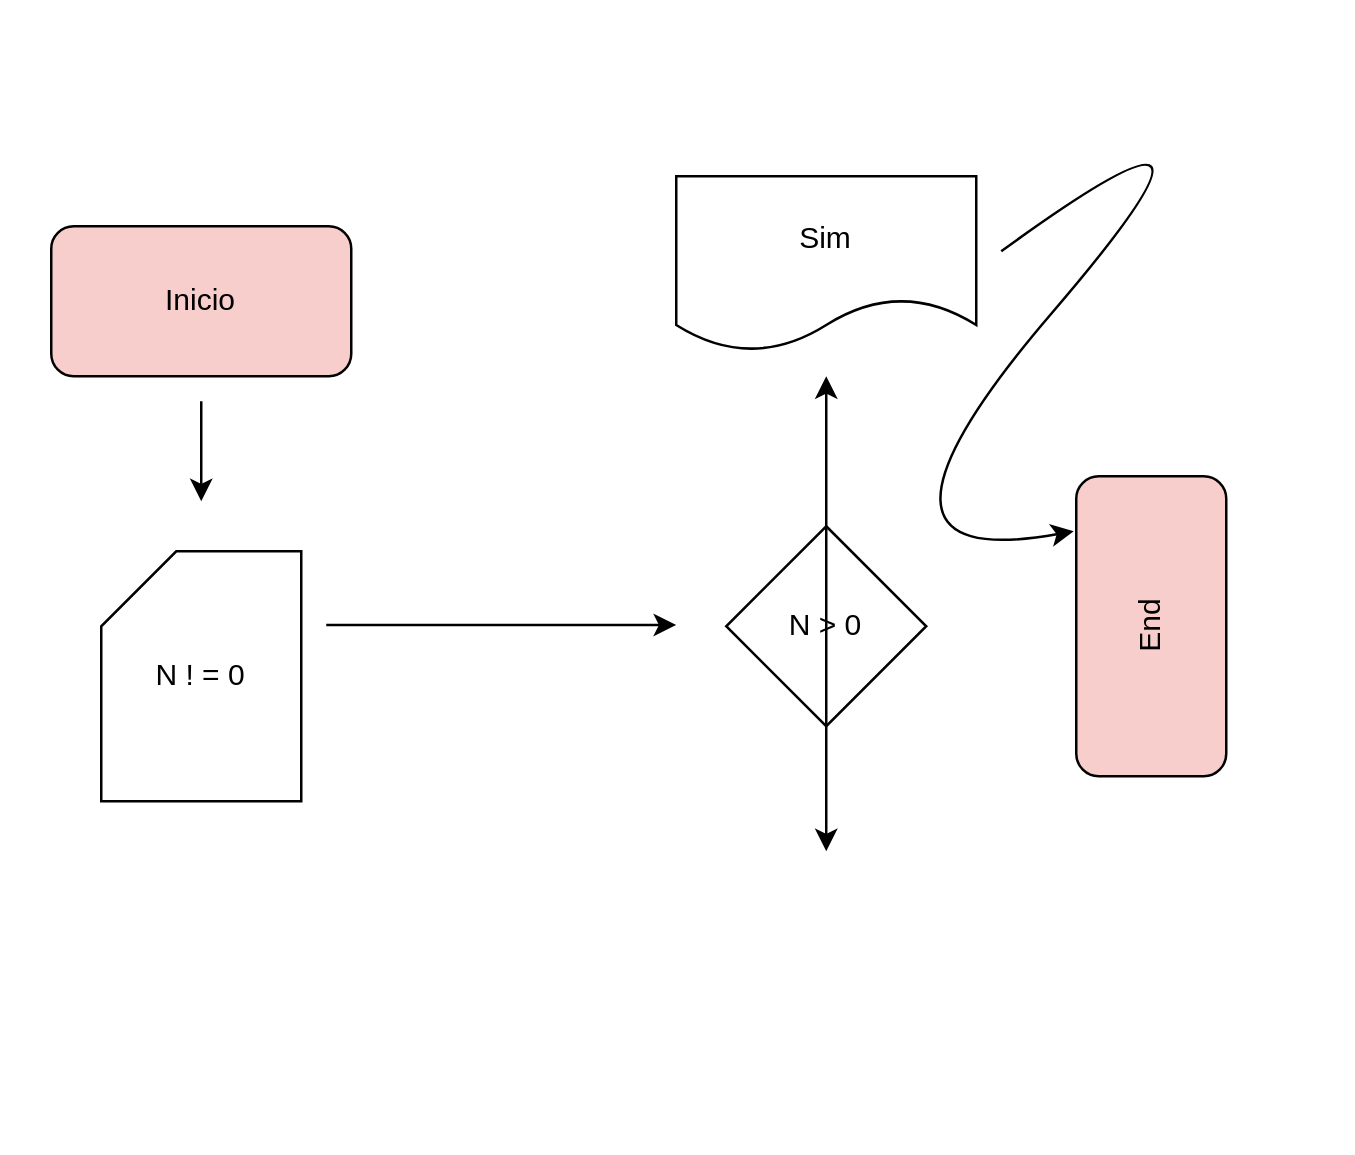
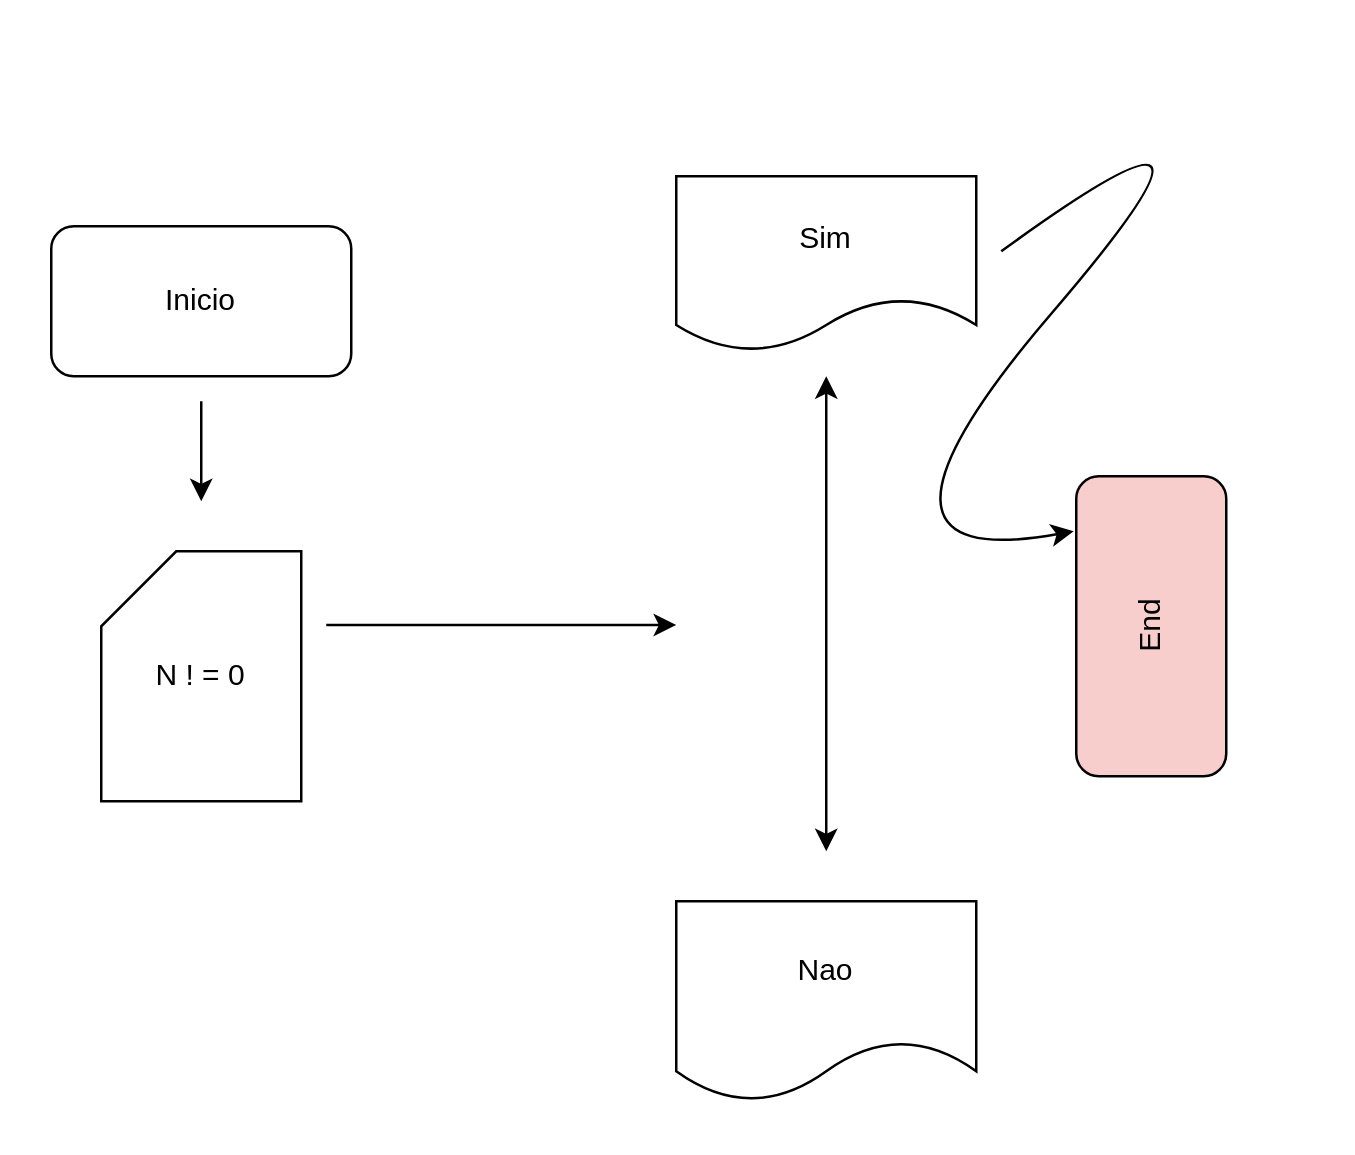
(201, 301) -> (201, 301)
(826, 626) -> none
none -> (826, 1001)
